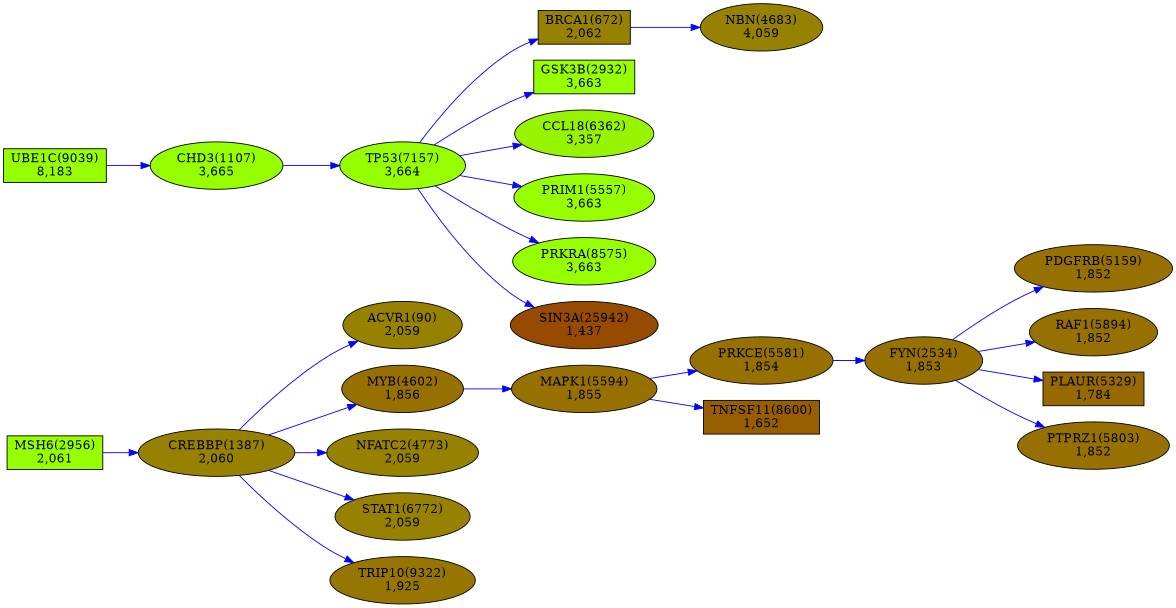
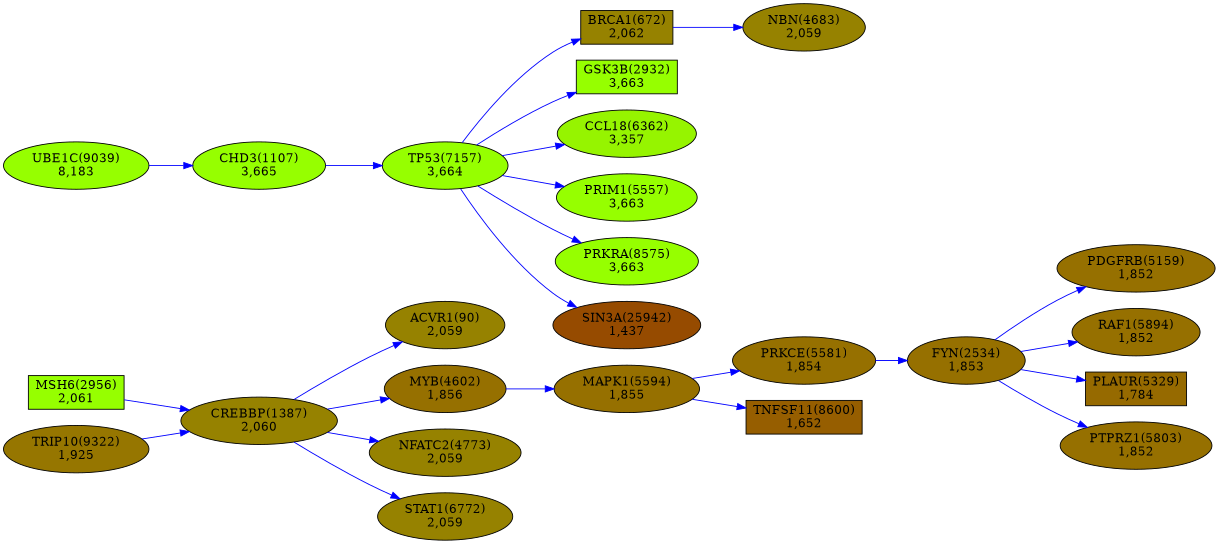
(762, 27) -> (804, 27)
(55, 166) -> (76, 166)
(289, 521) -> (161, 436)
